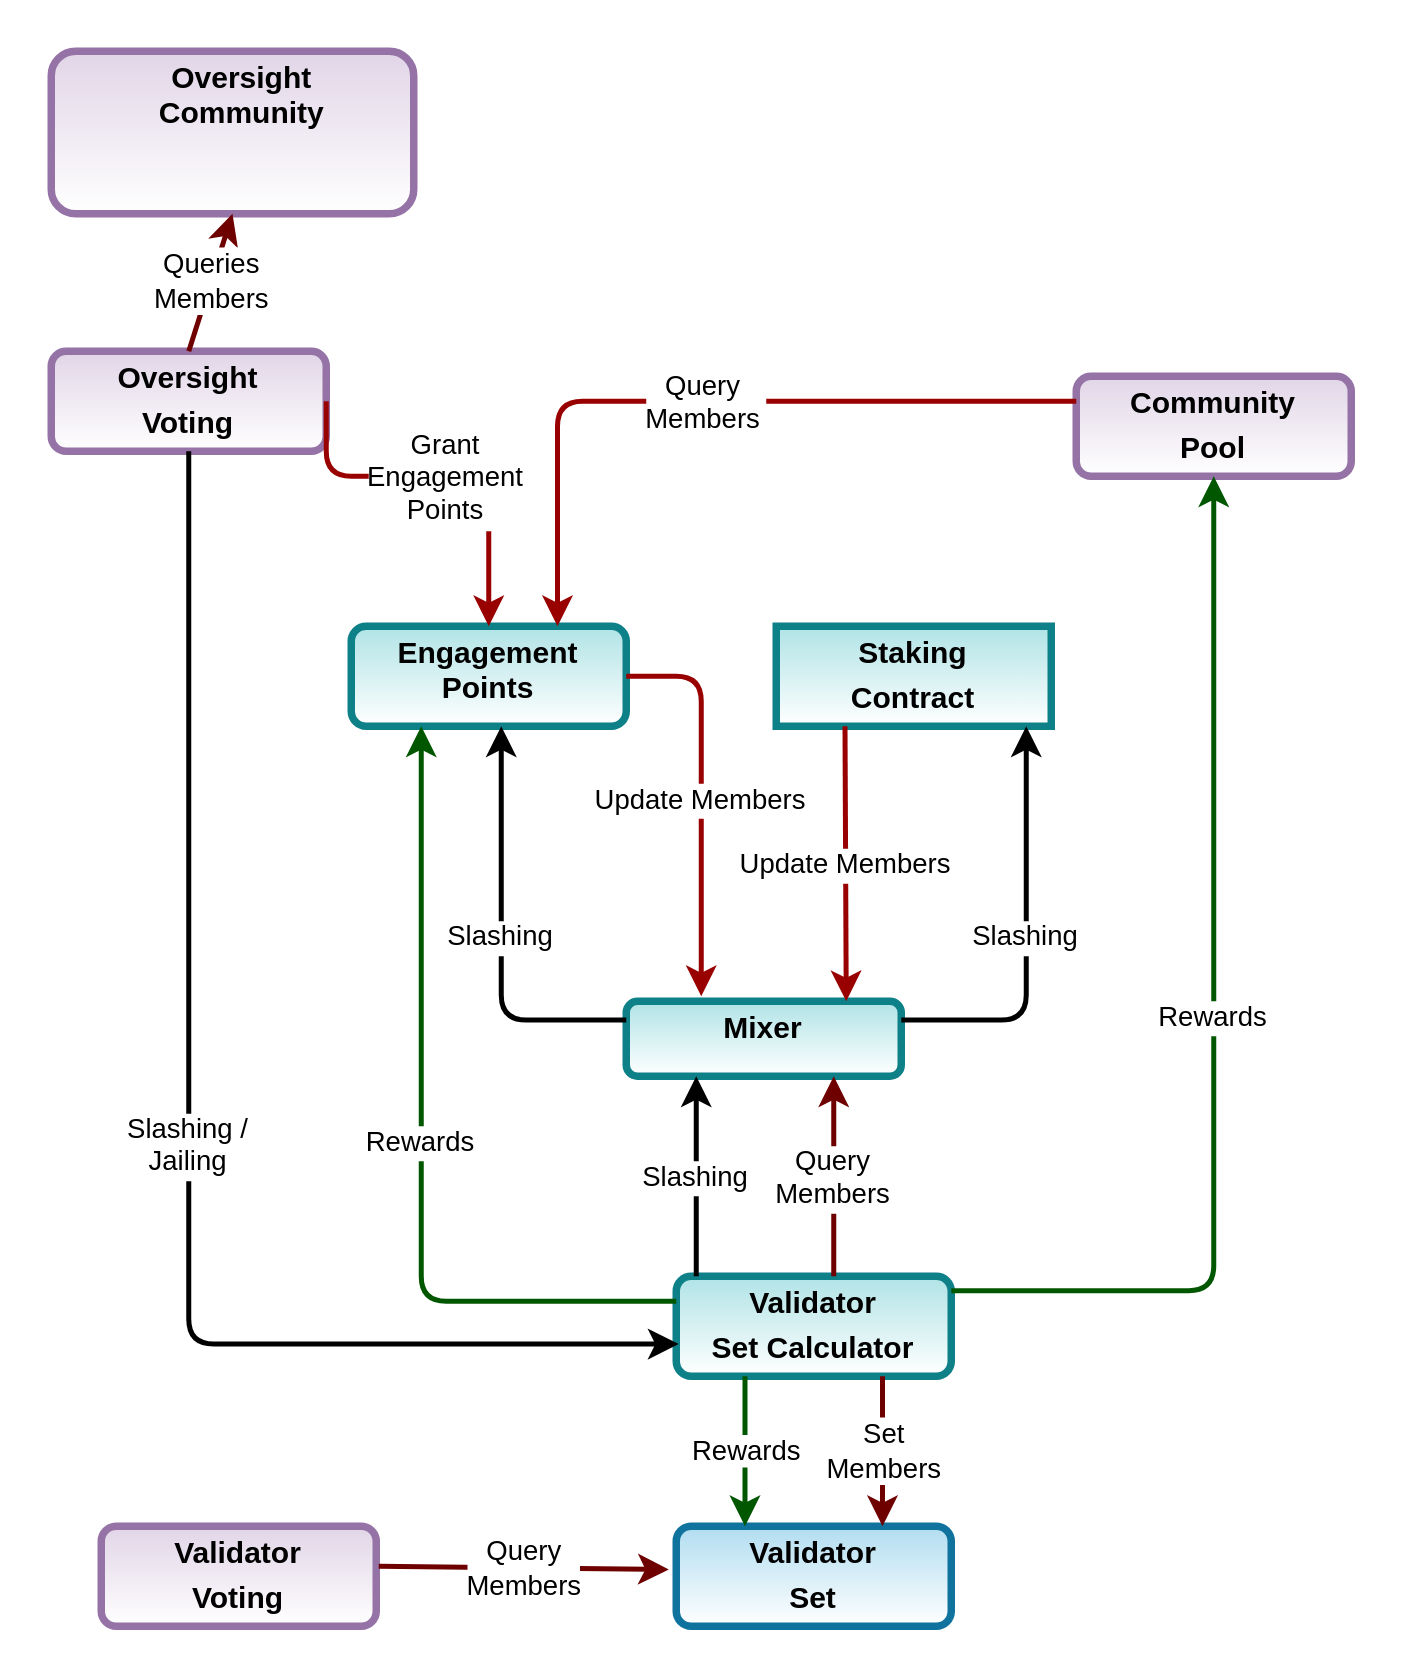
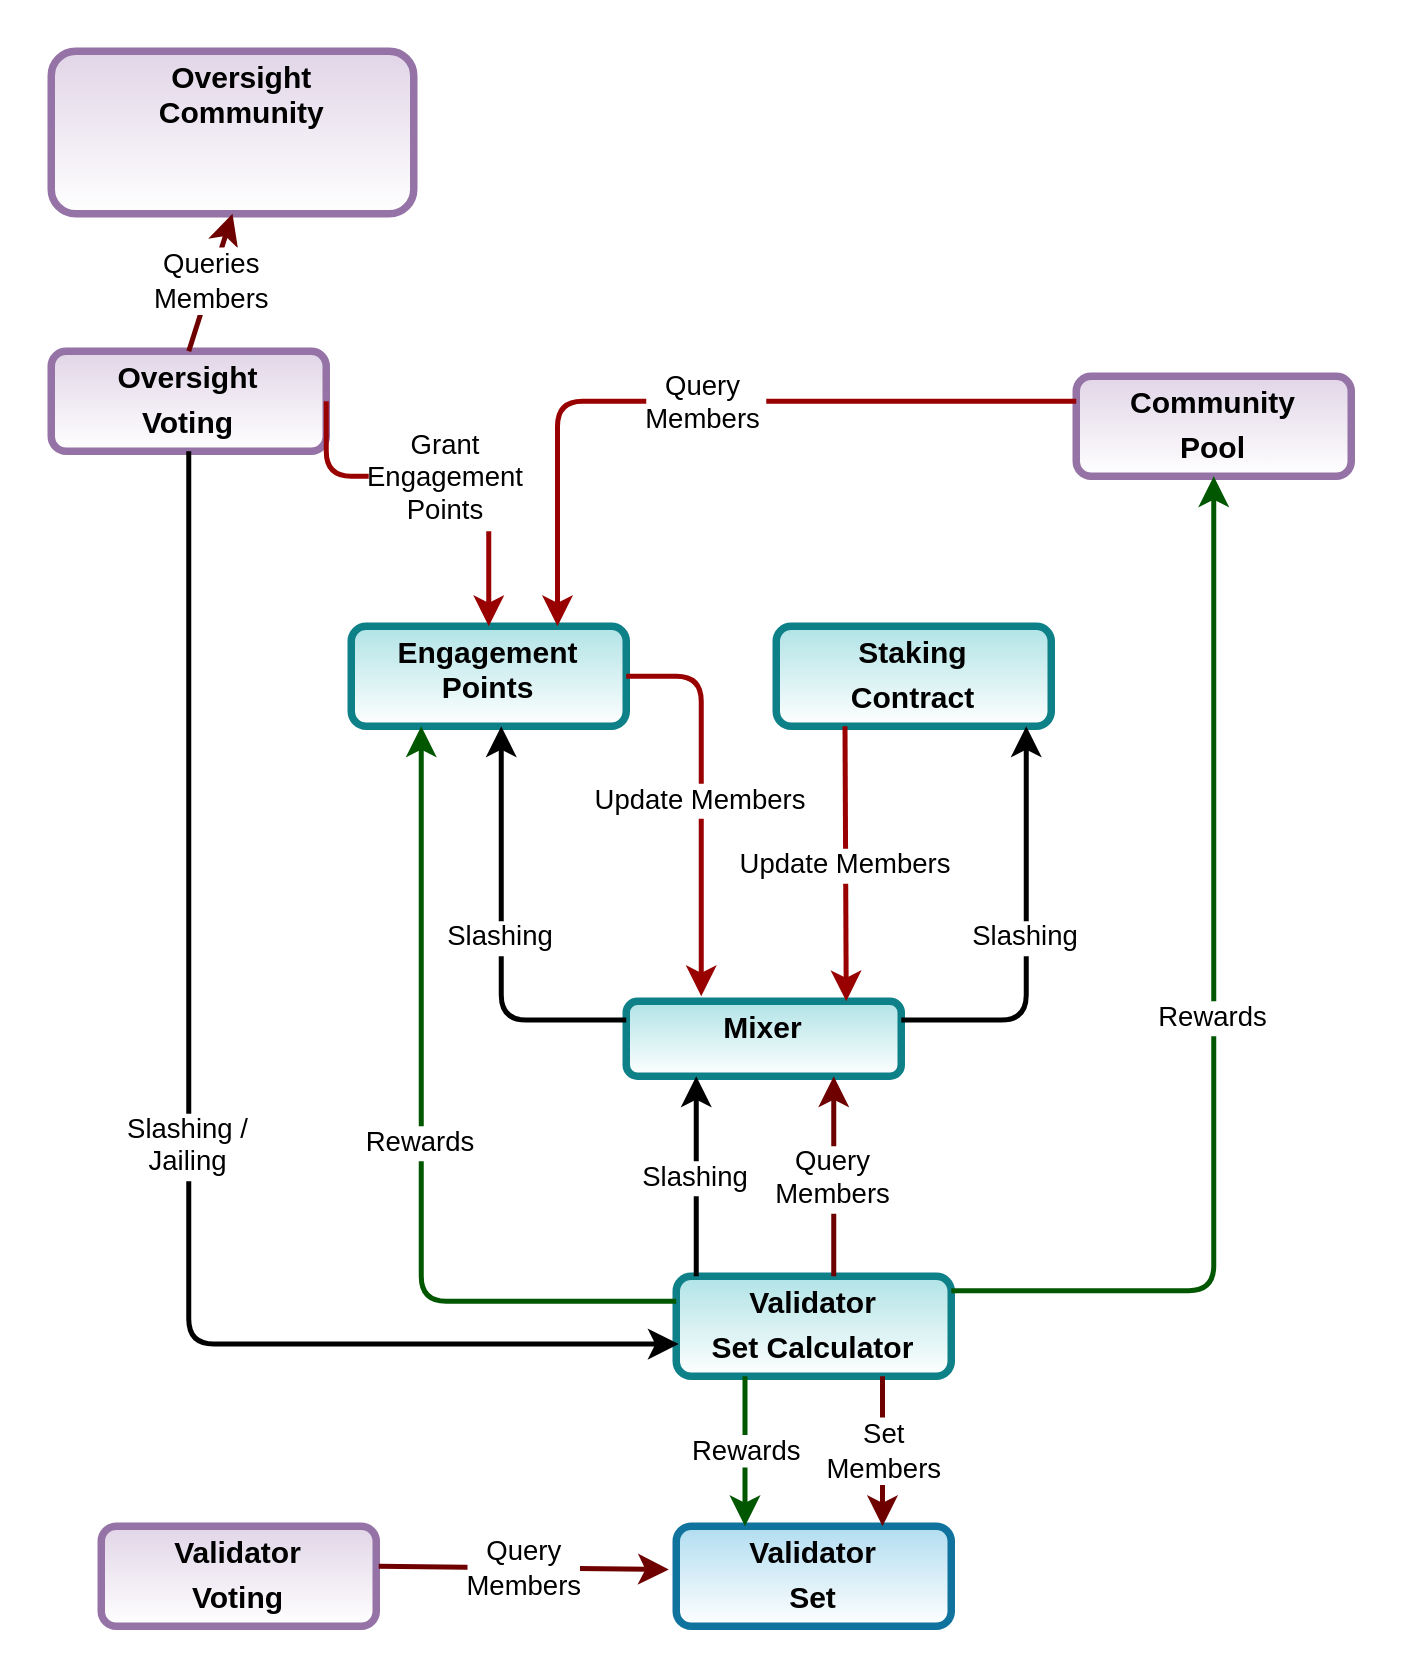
(914, 676) -> (914, 676)
